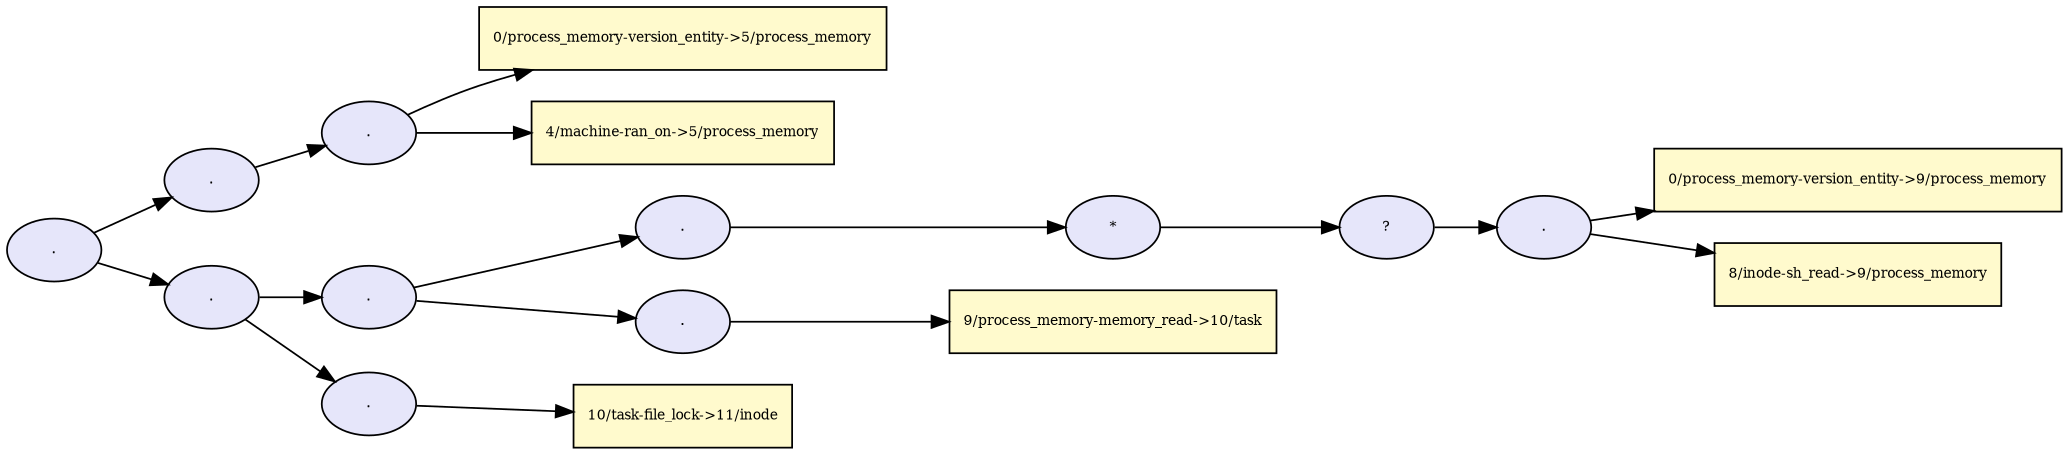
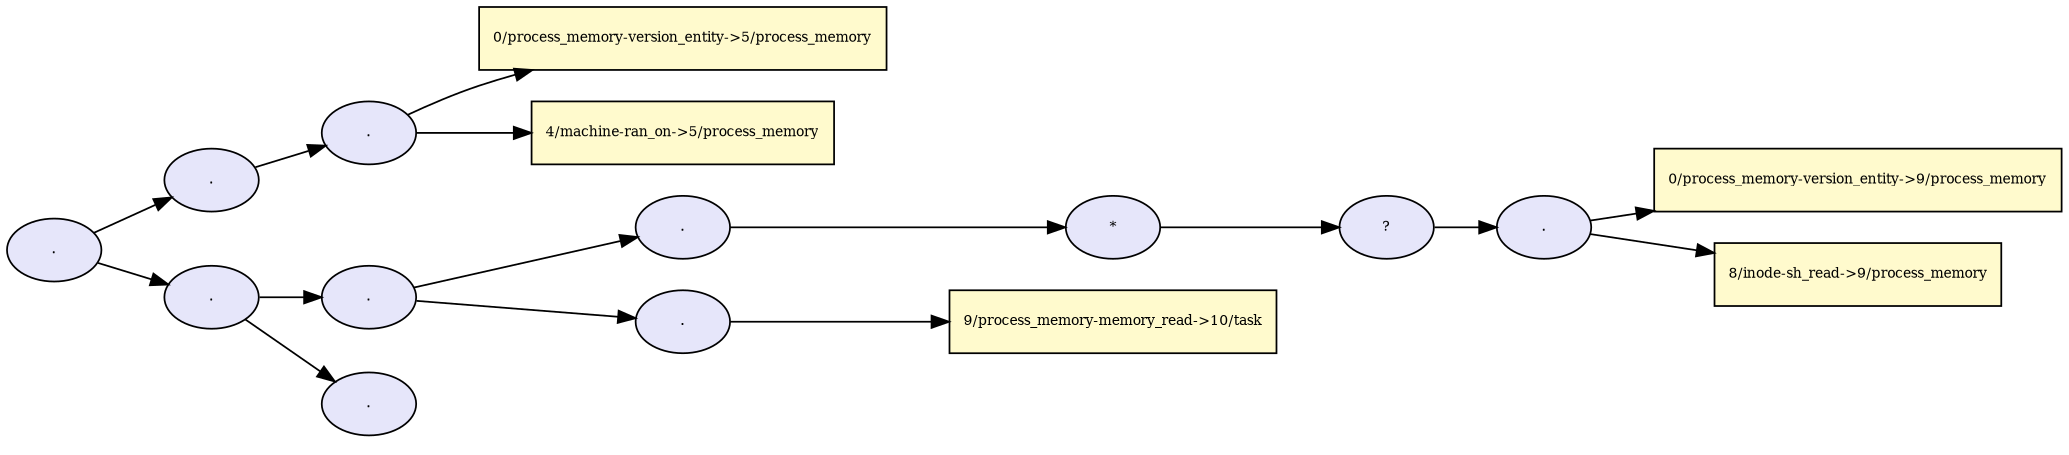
(683, 416) -> none
